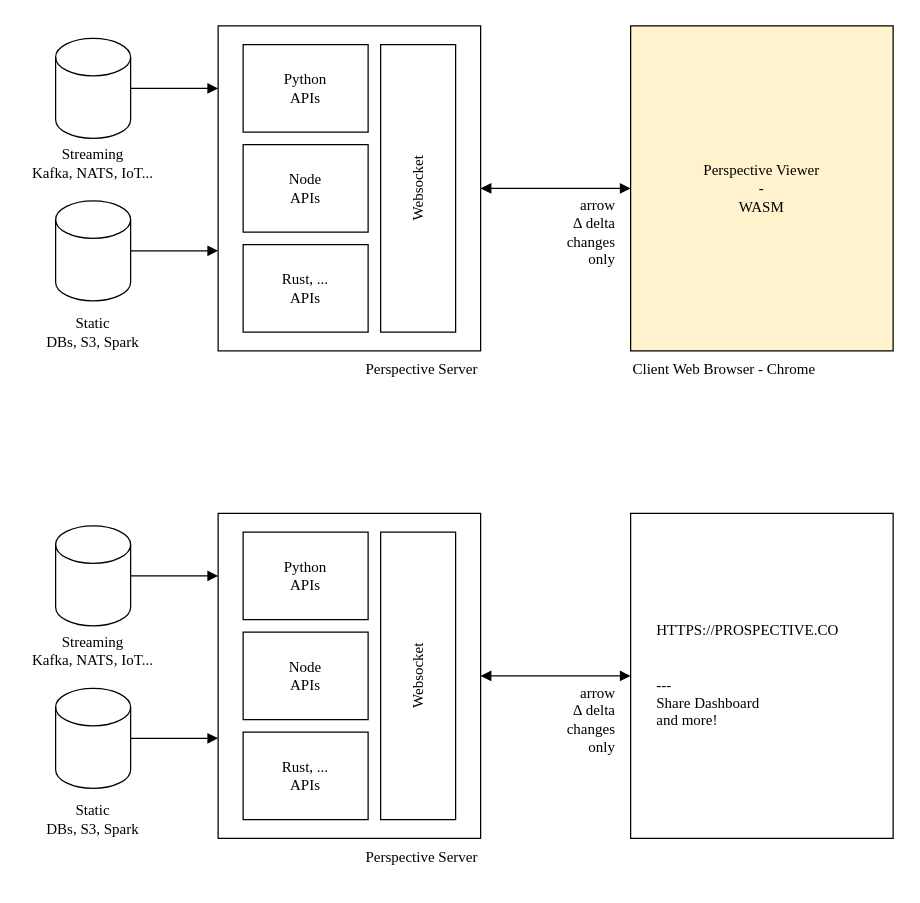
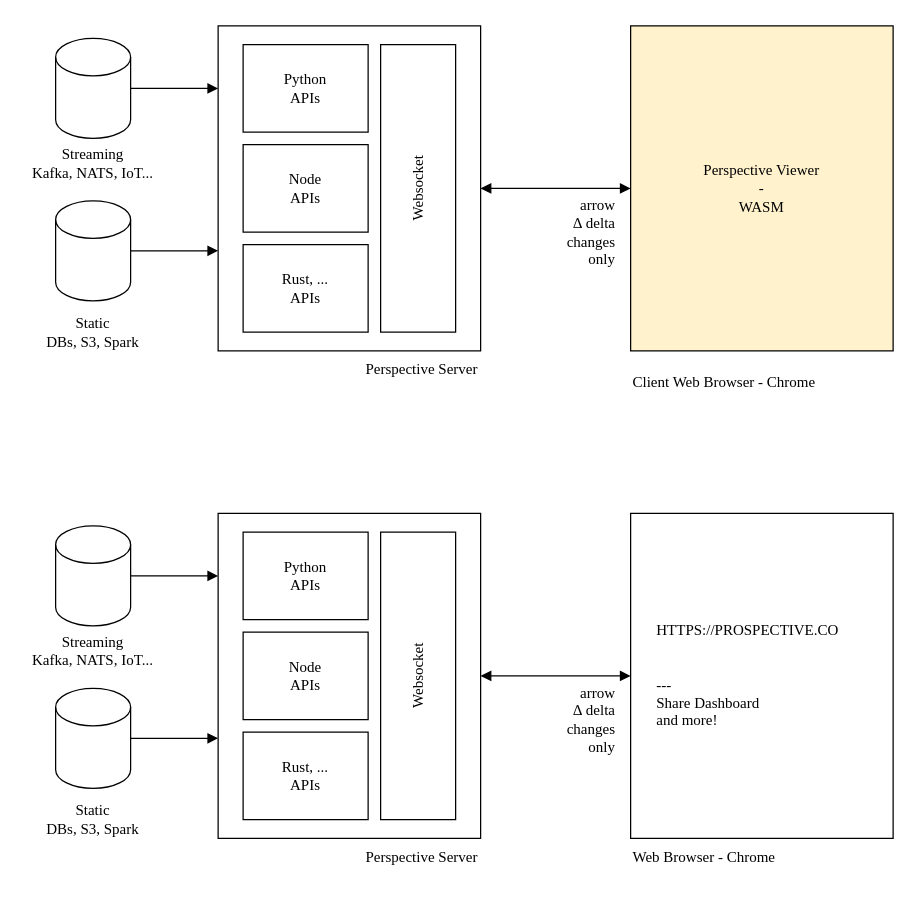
(756, 369) -> (756, 382)
none -> (756, 857)
